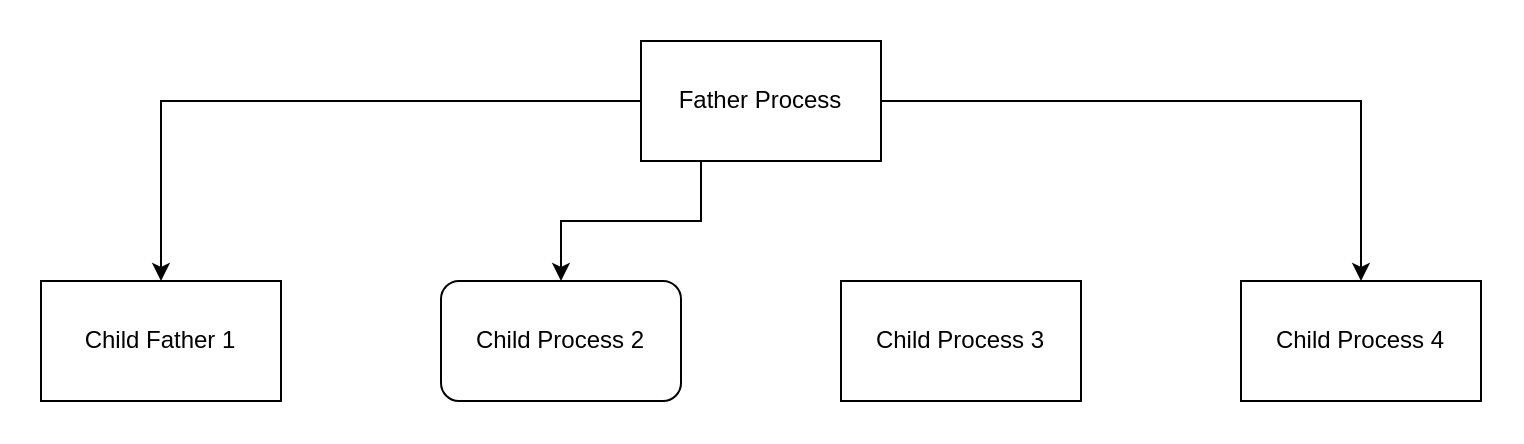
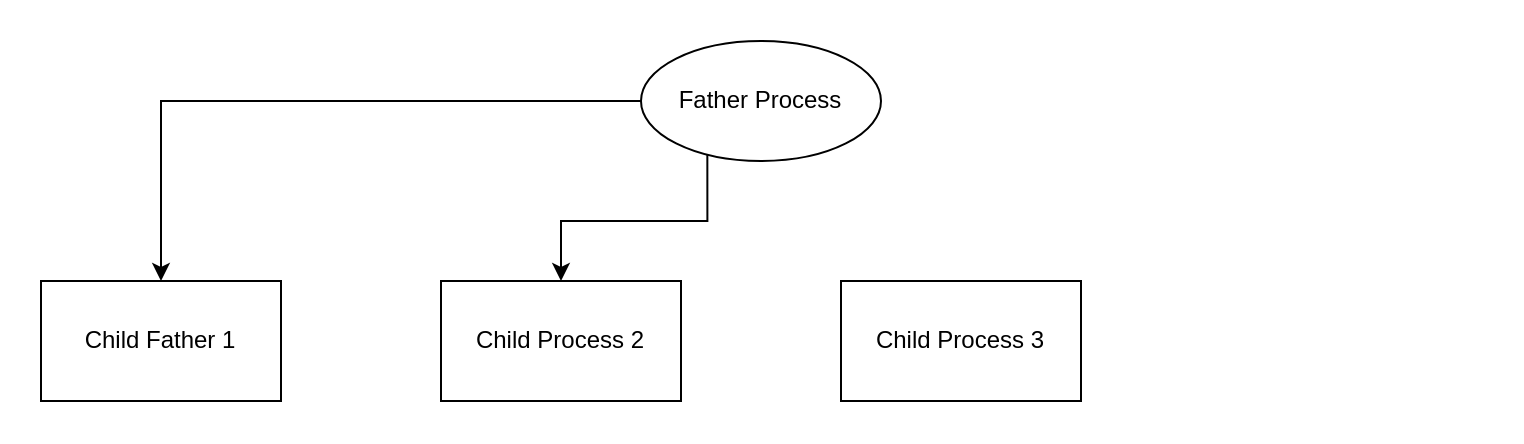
(761, 101) -> (761, 101)
(1204, 101) -> none
(561, 341) -> (561, 341)
(1361, 341) -> none
